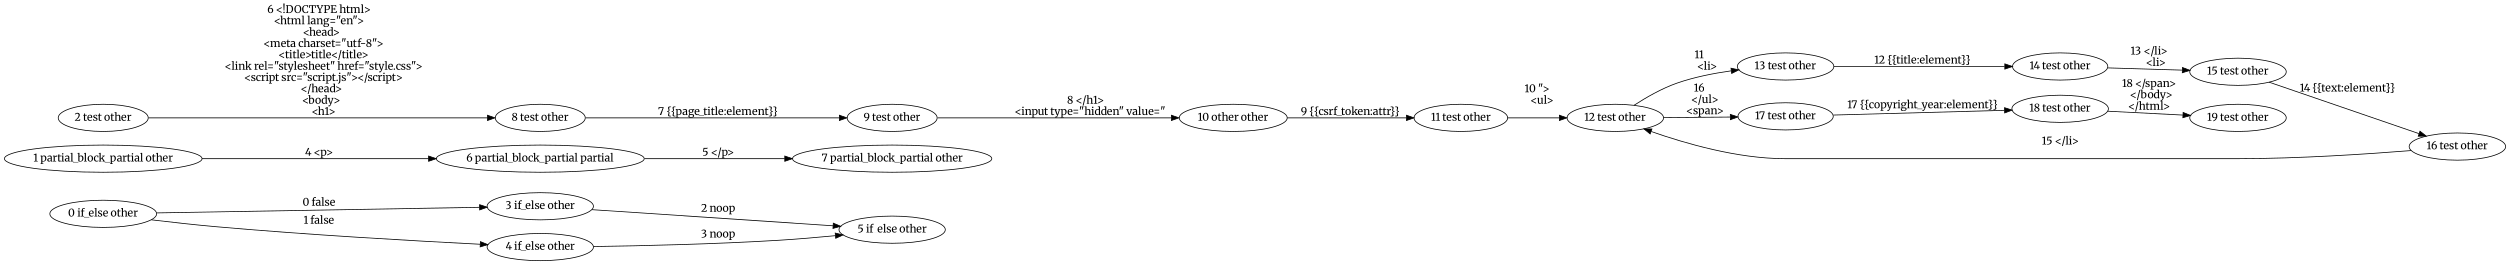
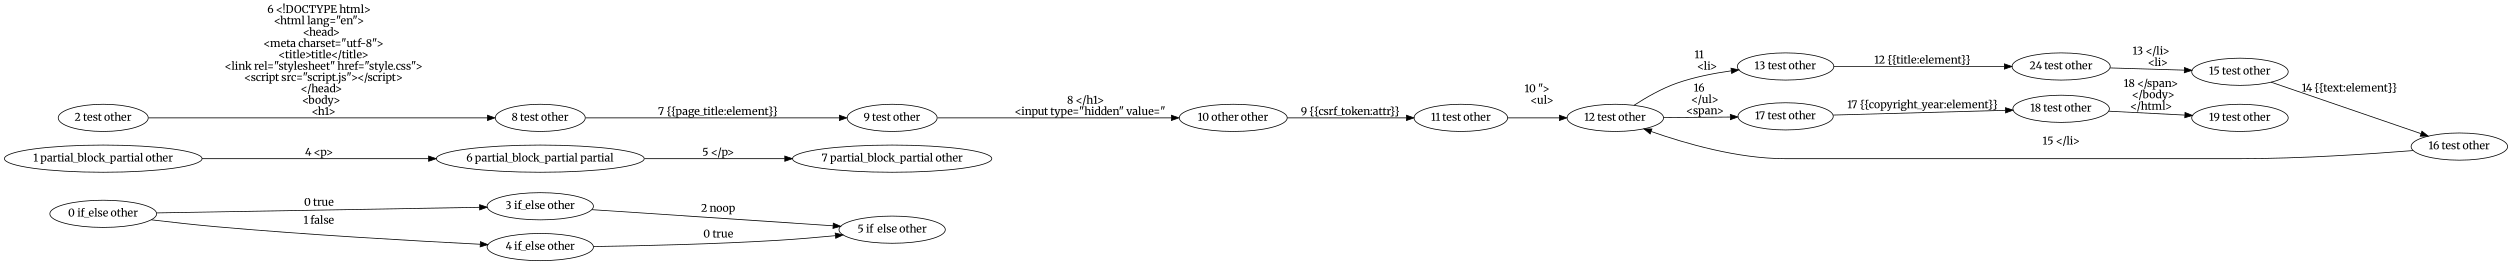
(2060, 66) -> (2061, 66)
(319, 203) -> (319, 203)
(718, 235) -> (718, 235)
